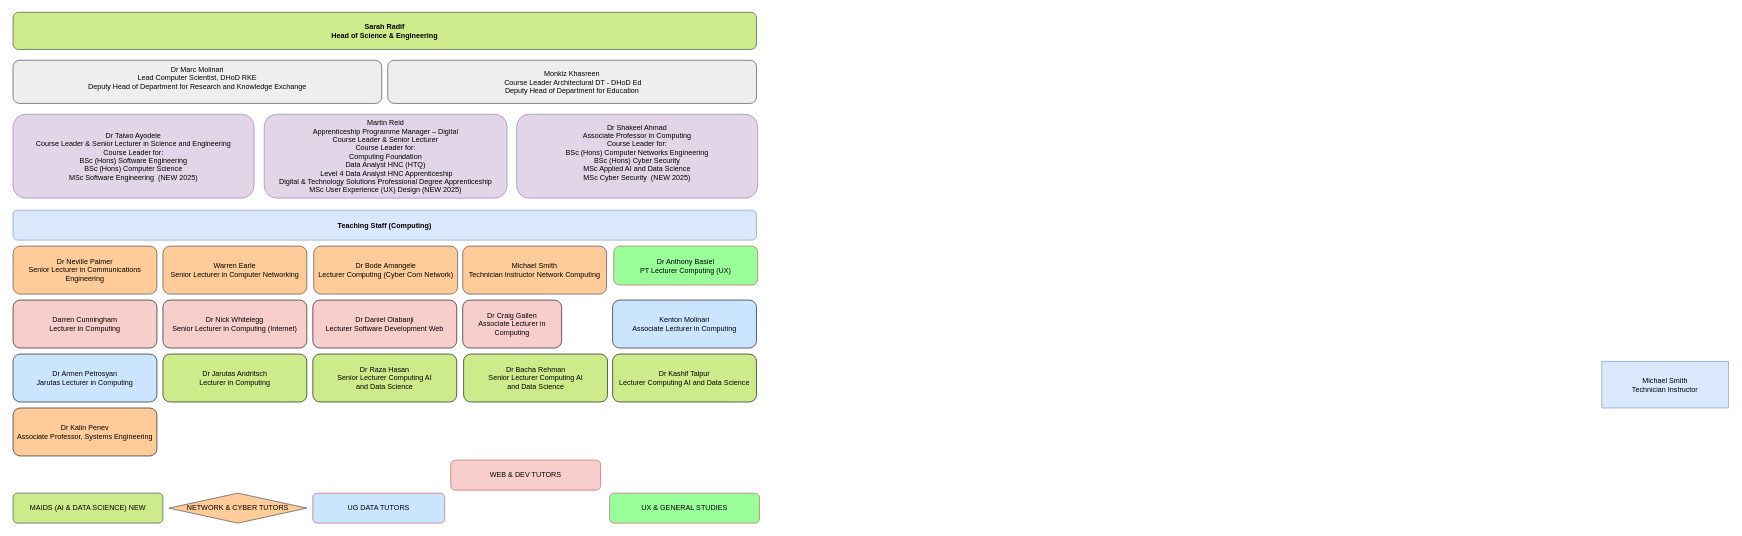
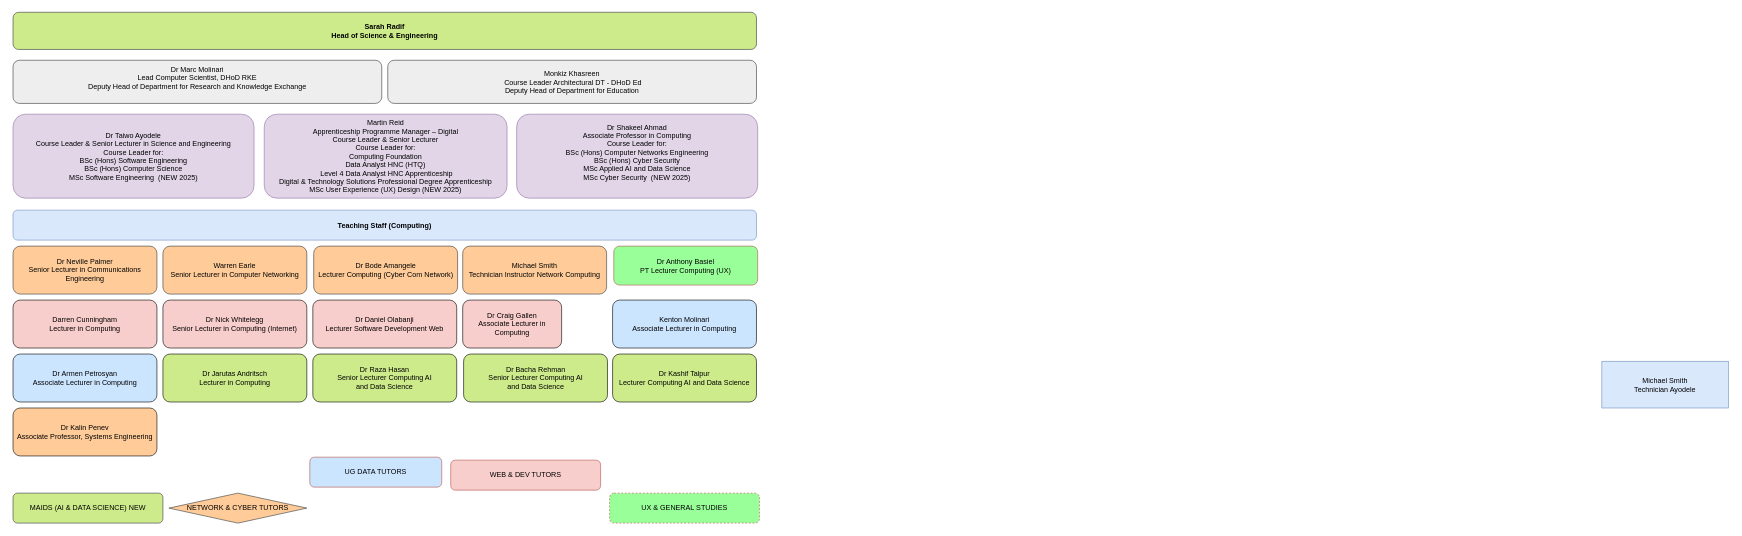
(84, 378) -> (84, 378)
(1665, 381) -> (1665, 381)
(378, 509) -> (375, 473)
(684, 509) -> (684, 509)
